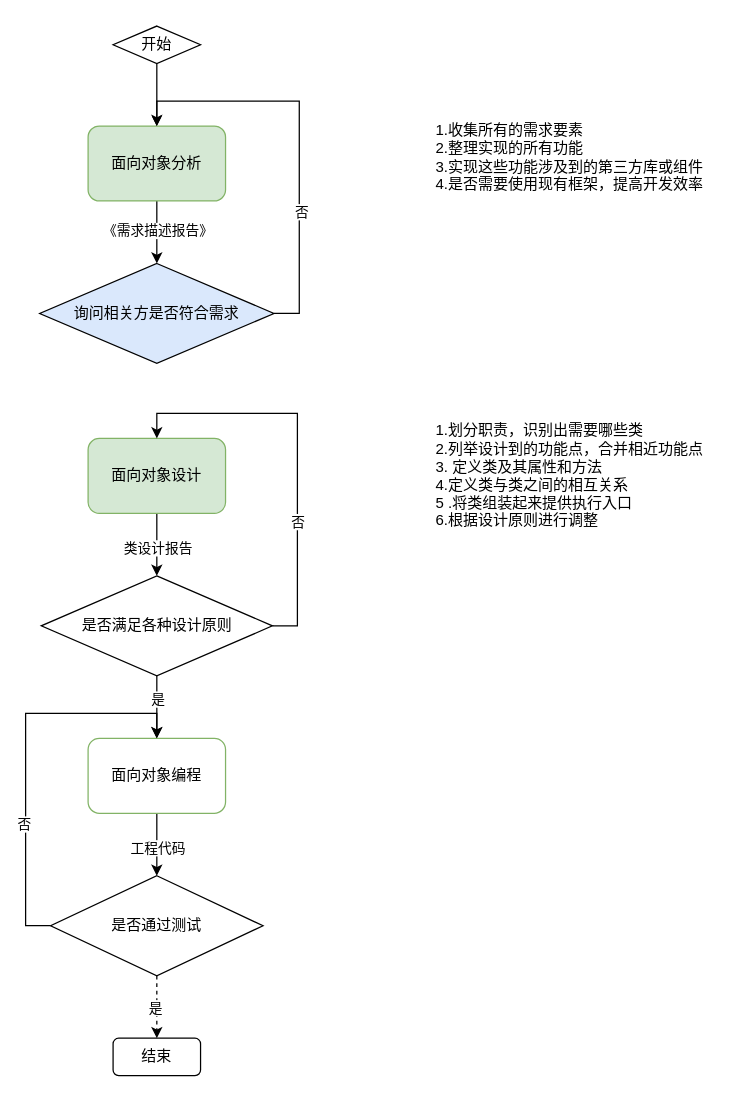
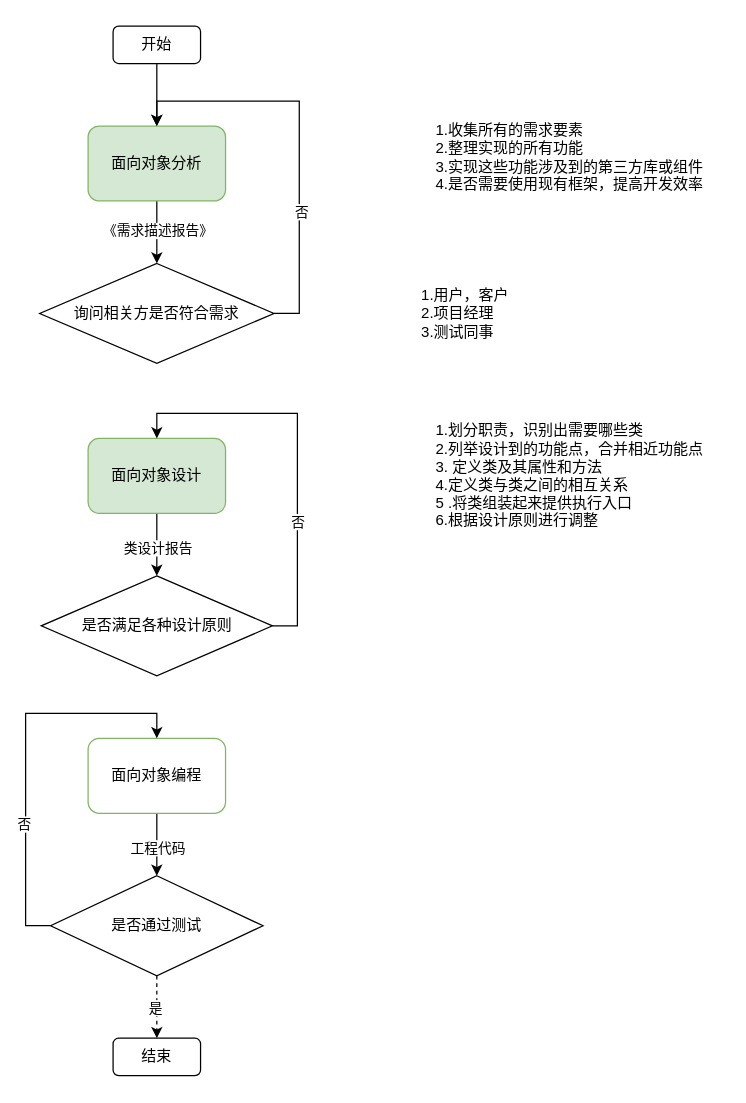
(157, 44) -> (157, 44)
(157, 64) -> (157, 64)
(157, 313) -> (157, 313)
none -> (476, 313)
(157, 694) -> none
